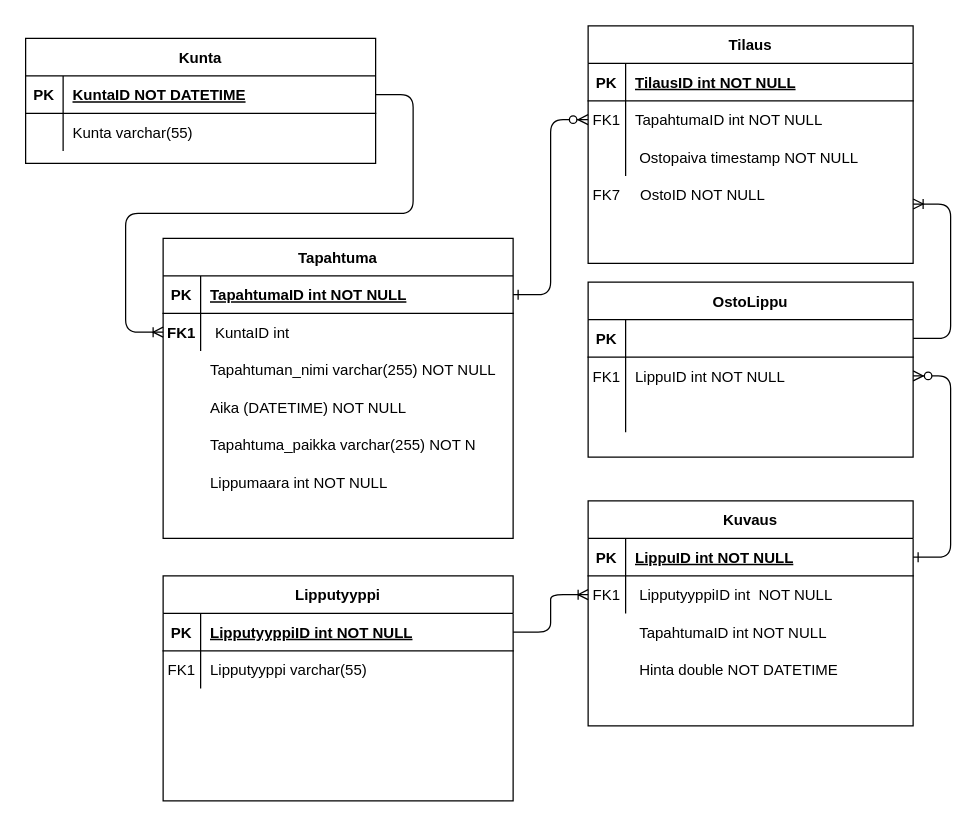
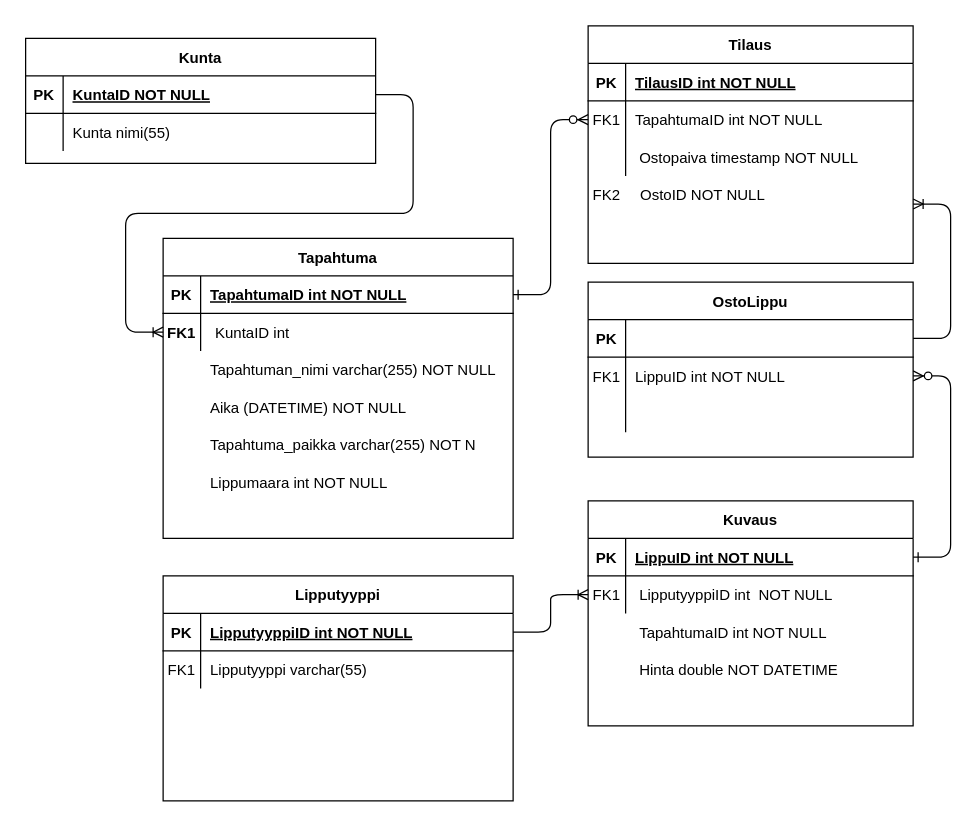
(153, 95) -> (136, 95)
(142, 133) -> (125, 133)
(606, 195) -> (606, 195)
